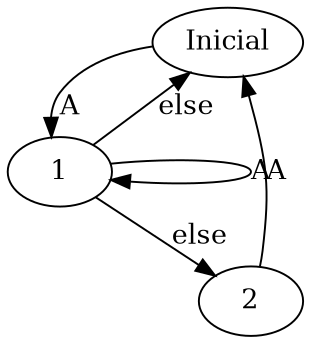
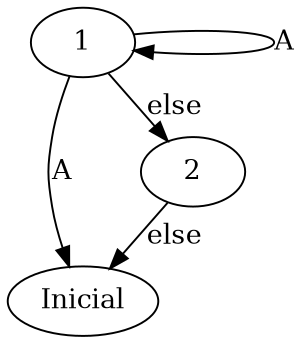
(90, 67) -> none
(186, 107) -> (62, 172)
(276, 172) -> (175, 236)
